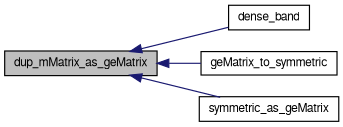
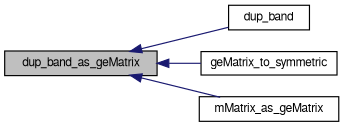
(269, 18) -> (269, 18)
(81, 63) -> (81, 63)
(269, 109) -> (269, 109)
